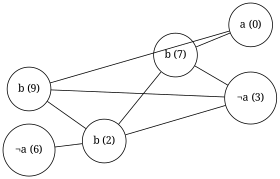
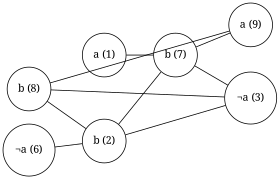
(251, 25) -> (251, 25)
none -> (104, 55)
(29, 89) -> (29, 89)
